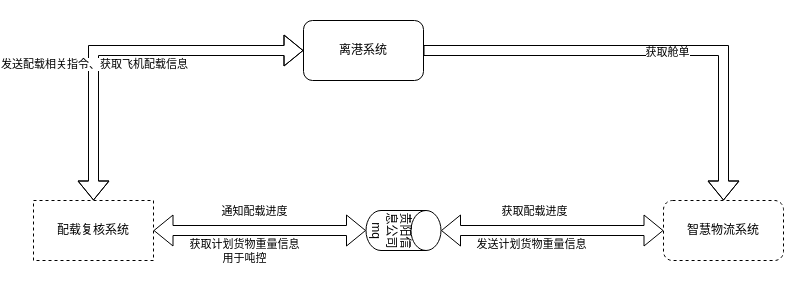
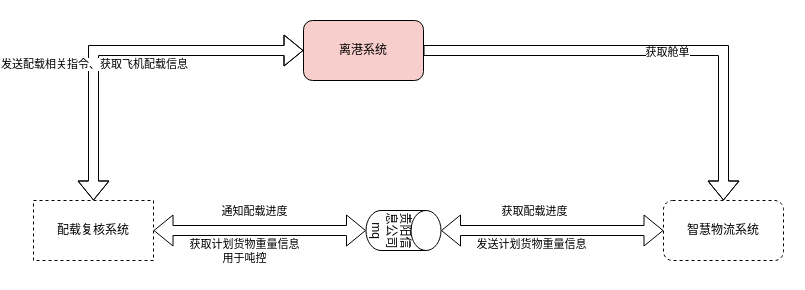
(364, 51) -> (364, 51)
